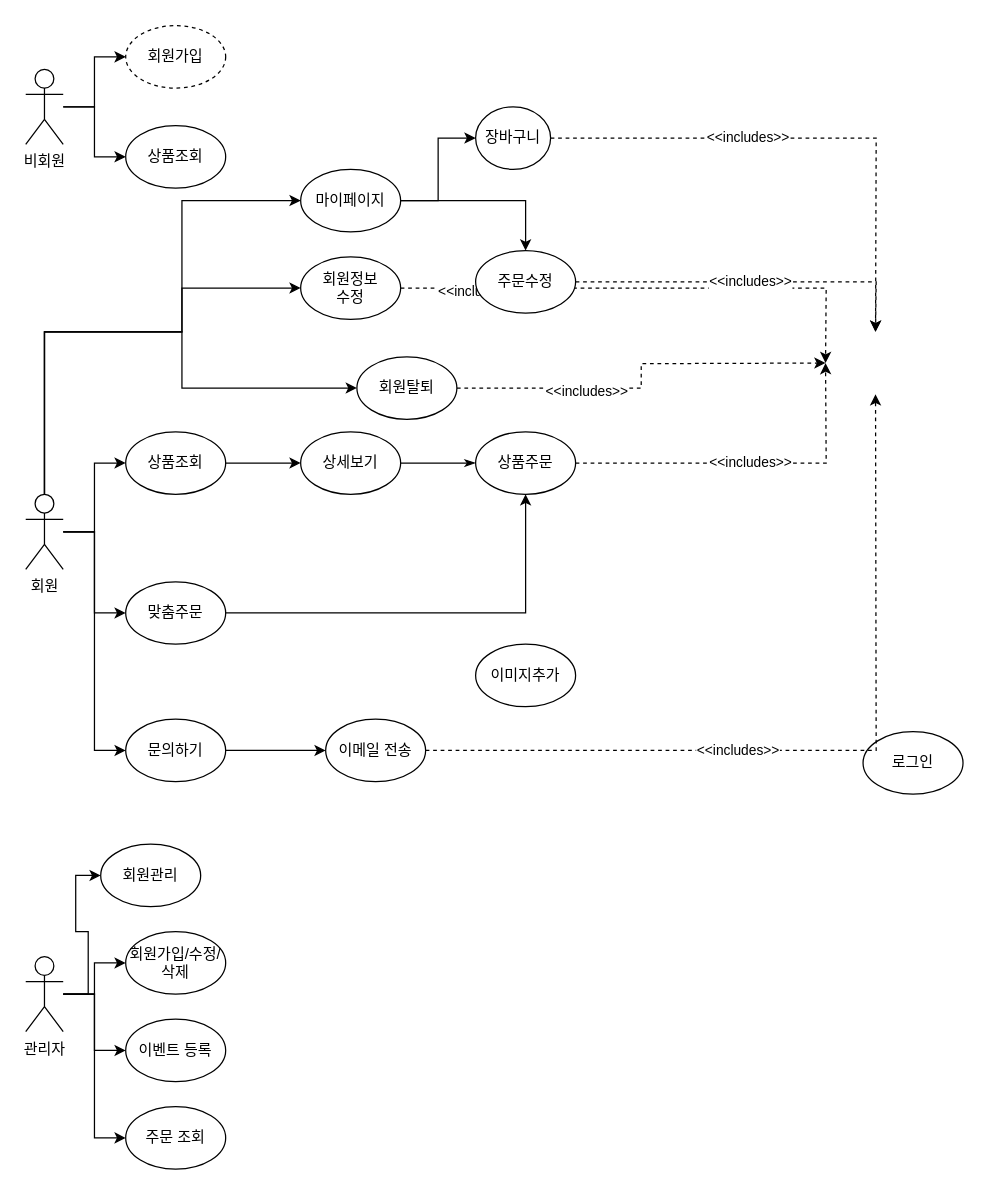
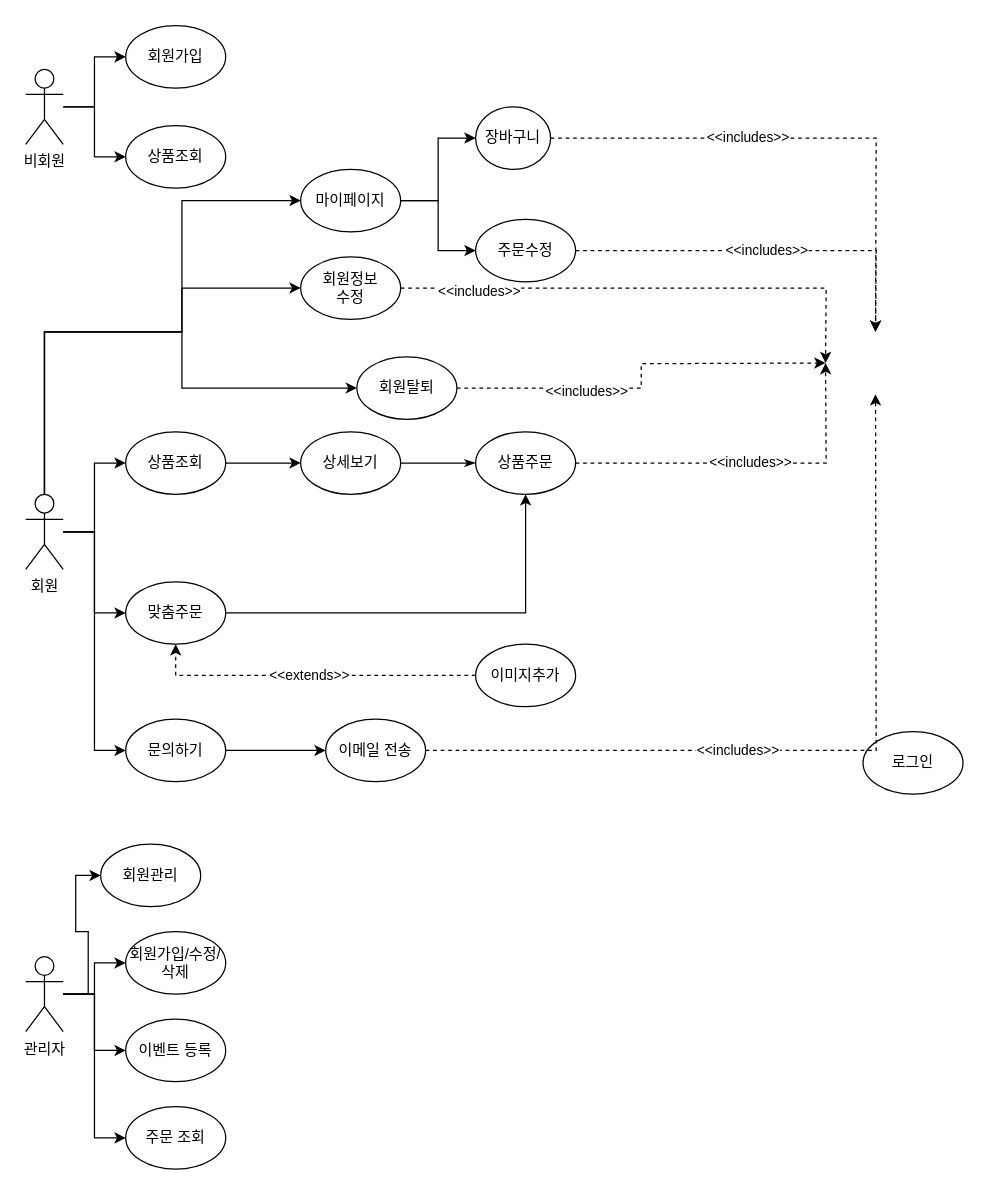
(176, 57) -> (176, 57)
(526, 282) -> (526, 251)
none -> (315, 676)
